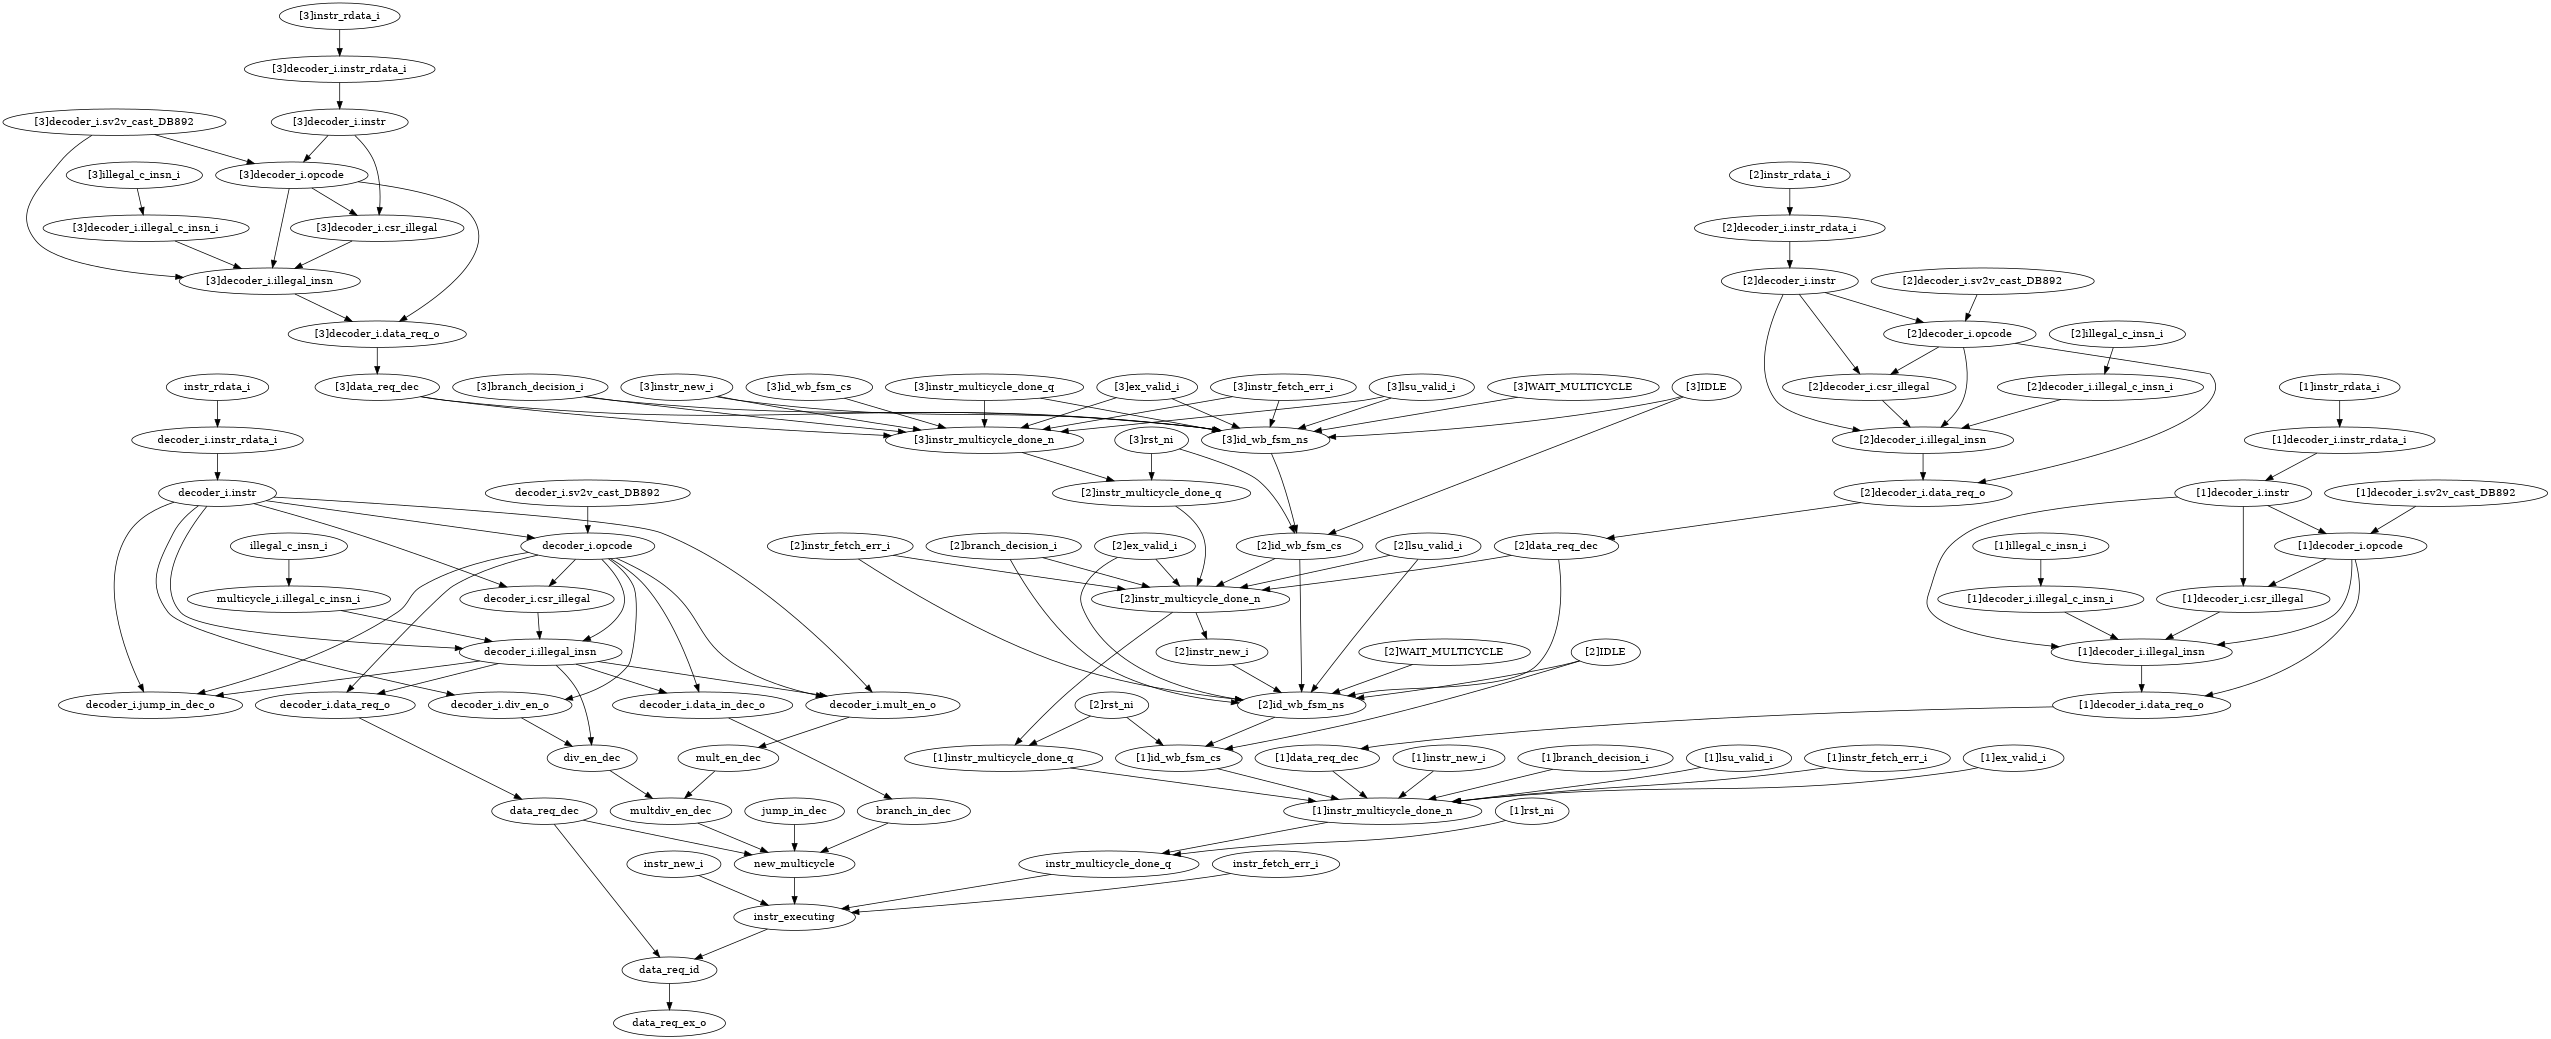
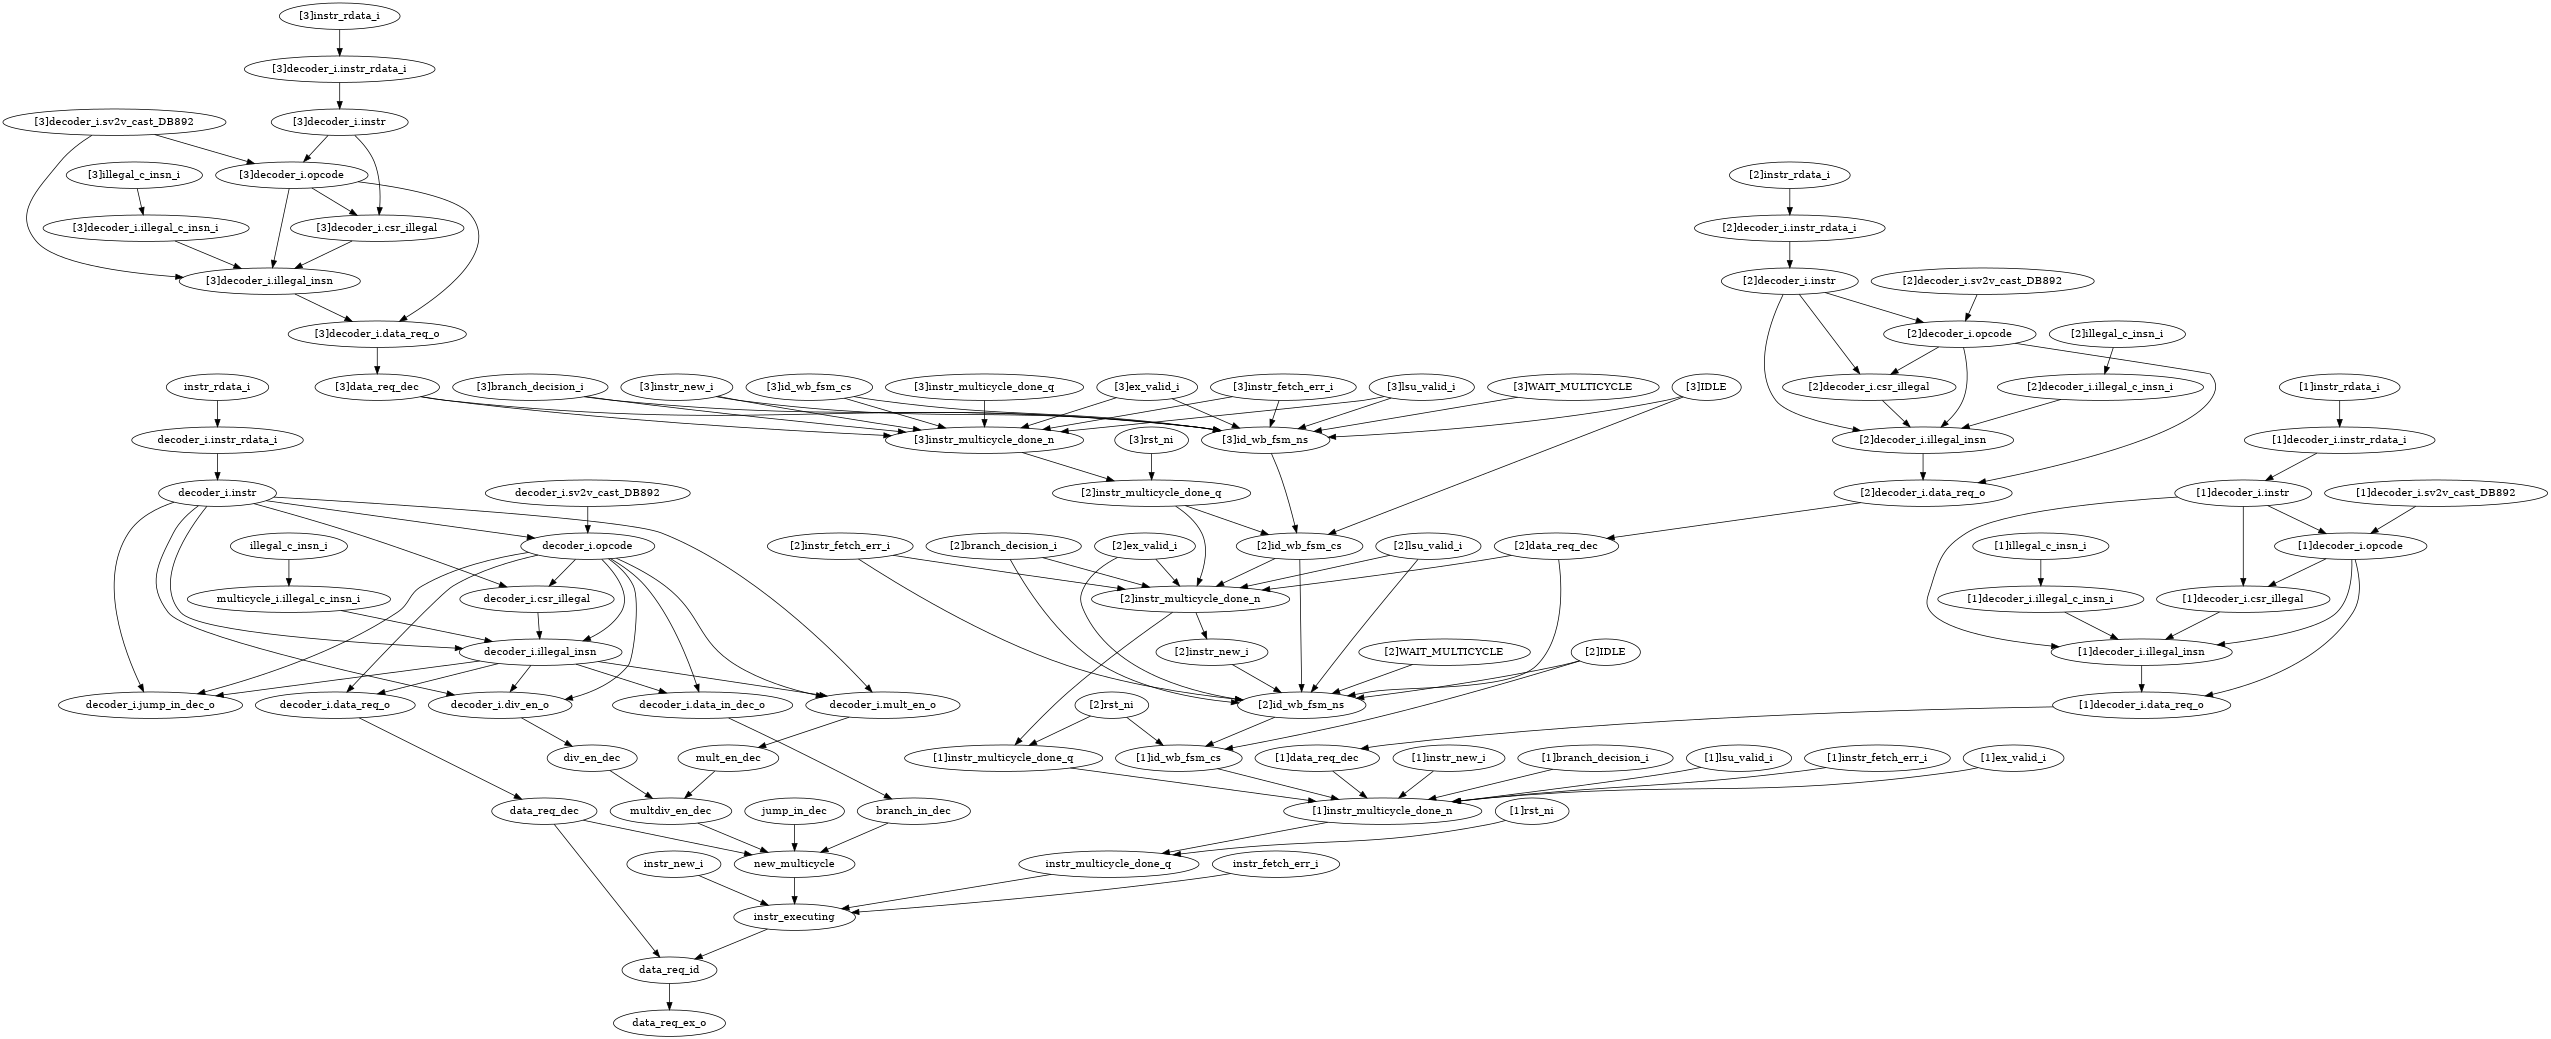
(1113, 412) -> (943, 408)
(1246, 473) -> (1223, 519)
(582, 700) -> (523, 676)
